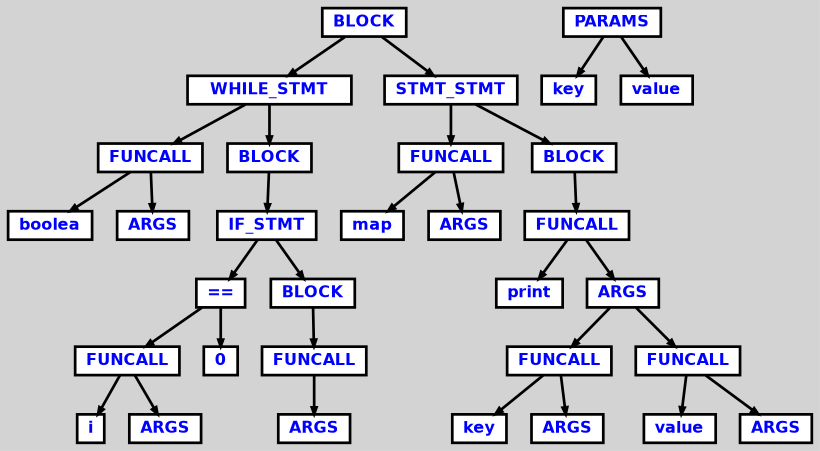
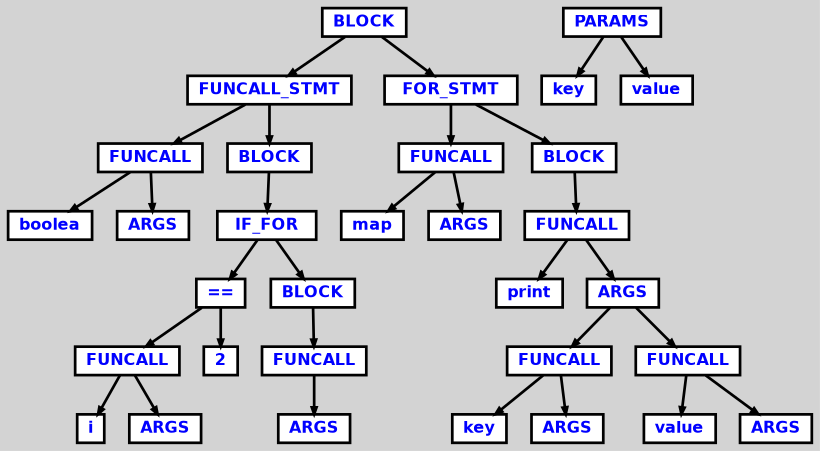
(269, 90) -> (269, 90)
(451, 90) -> (451, 90)
(267, 225) -> (267, 225)
(221, 361) -> (221, 361)
